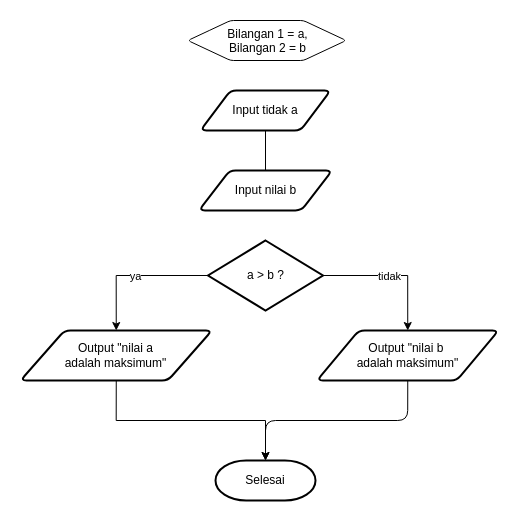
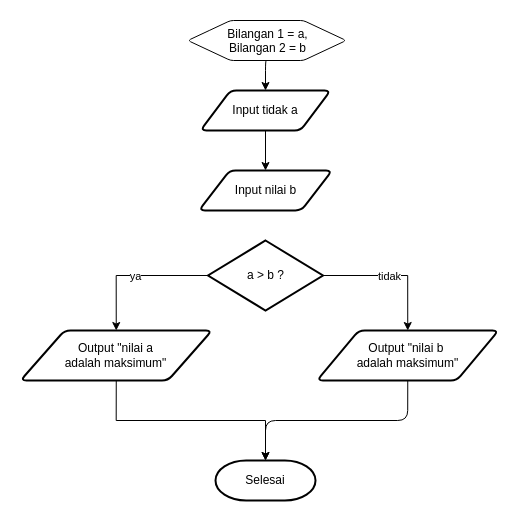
none -> (266, 72)
(266, 164) -> (266, 162)
